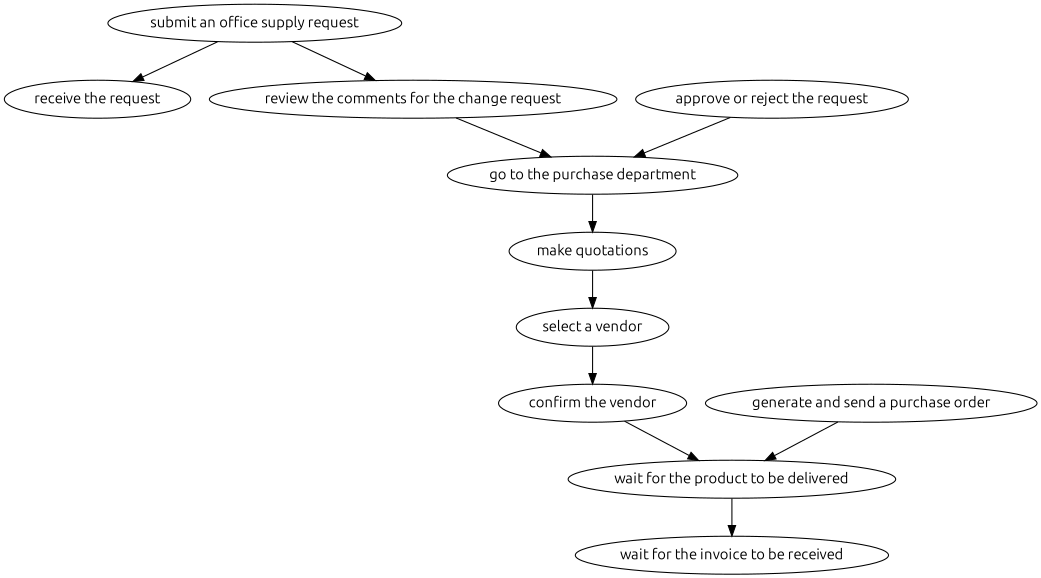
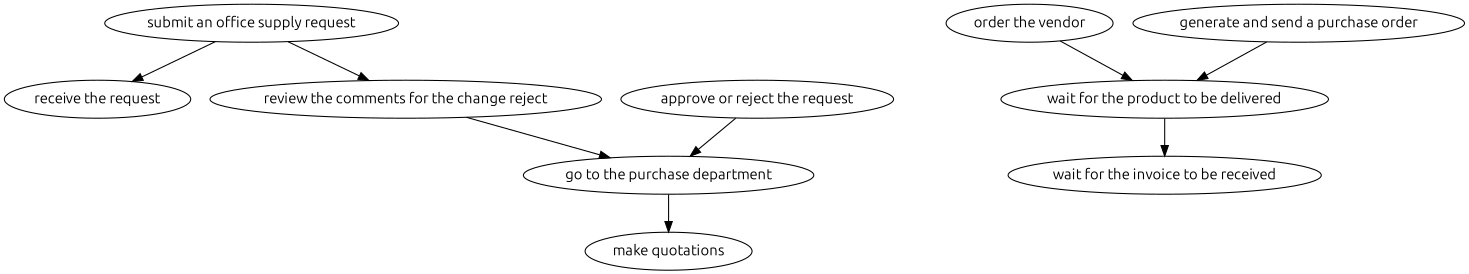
(413, 99) -> (406, 99)
(593, 327) -> none
(593, 403) -> (1030, 23)
